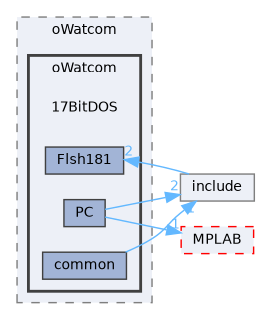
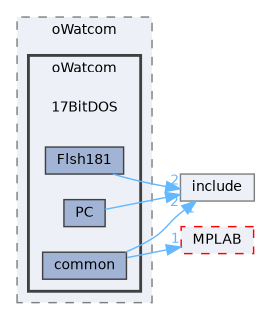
(164, 167) -> (131, 179)
(131, 223) -> (147, 254)
